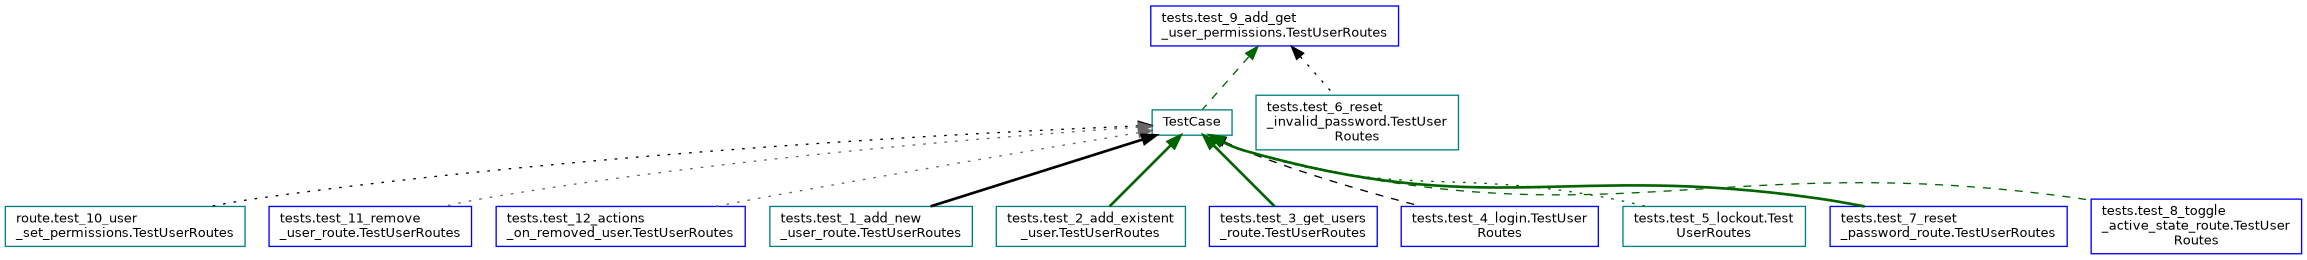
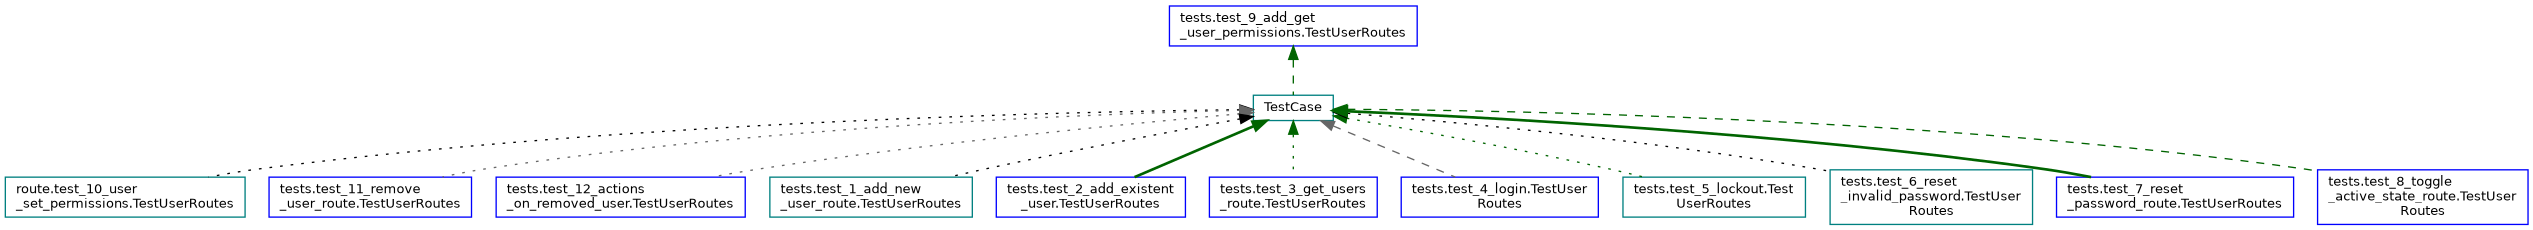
(1317, 76) -> (1589, 137)
(1037, 173) -> (1094, 147)
(1244, 176) -> (1293, 156)
(1327, 179) -> (1394, 152)
(1091, 226) -> (1091, 197)
